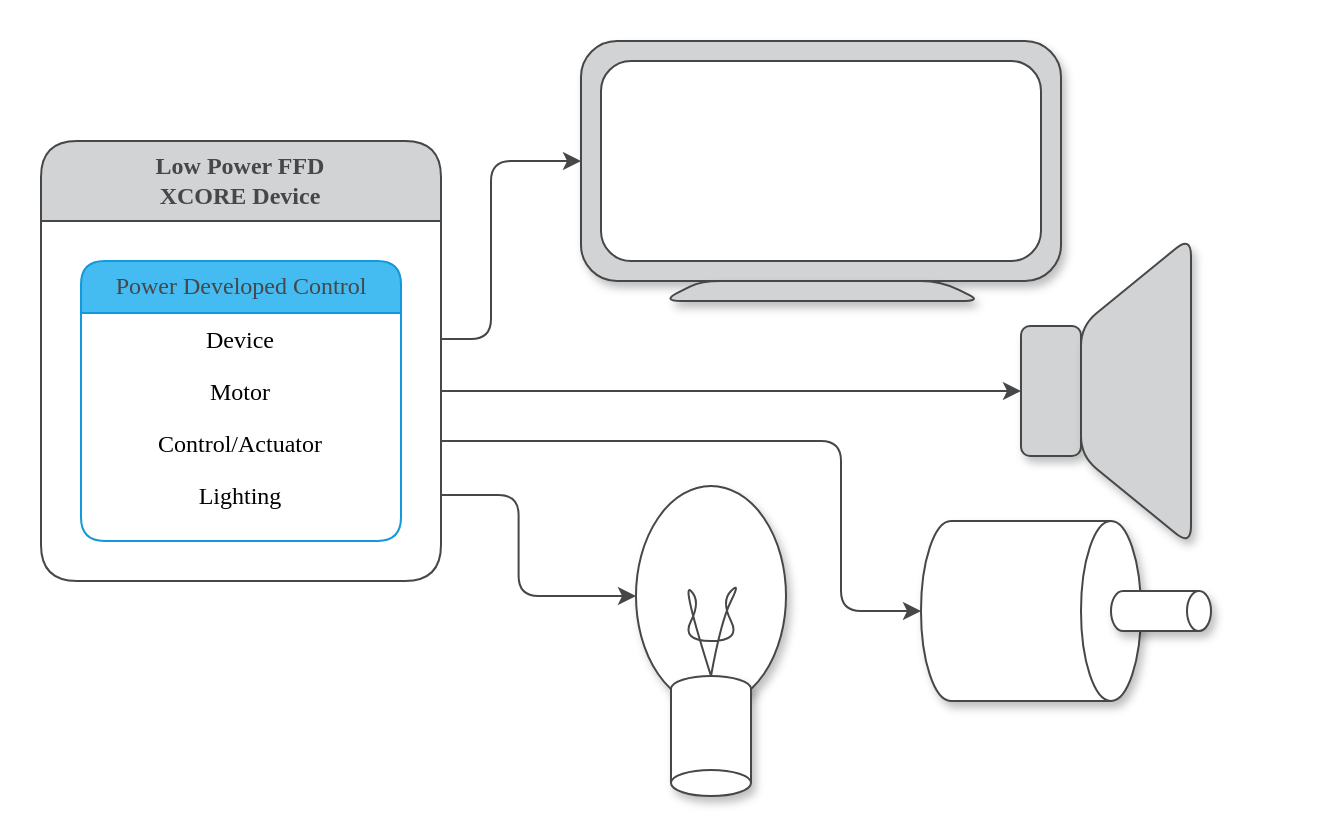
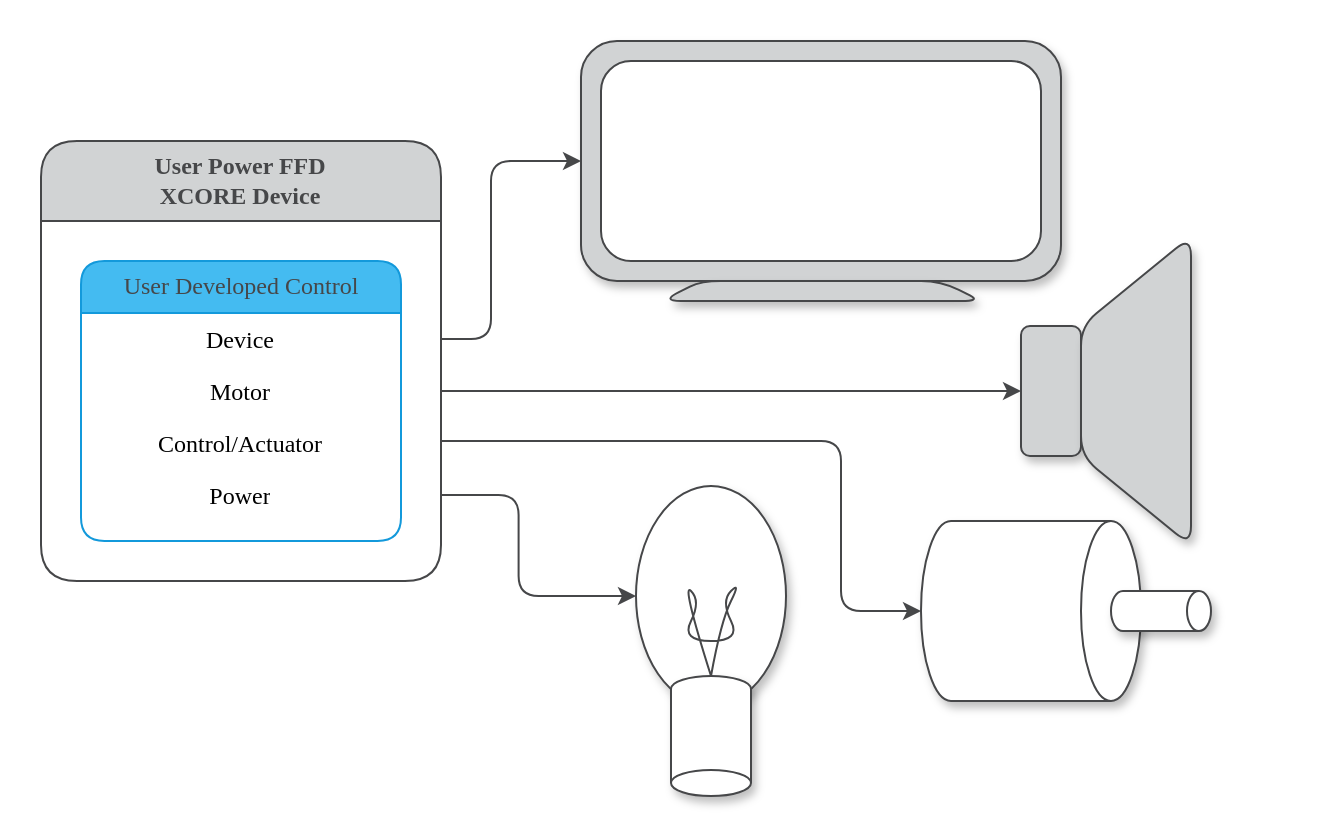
(241, 181) -> (241, 181)
(242, 287) -> (242, 287)
(241, 497) -> (241, 497)
